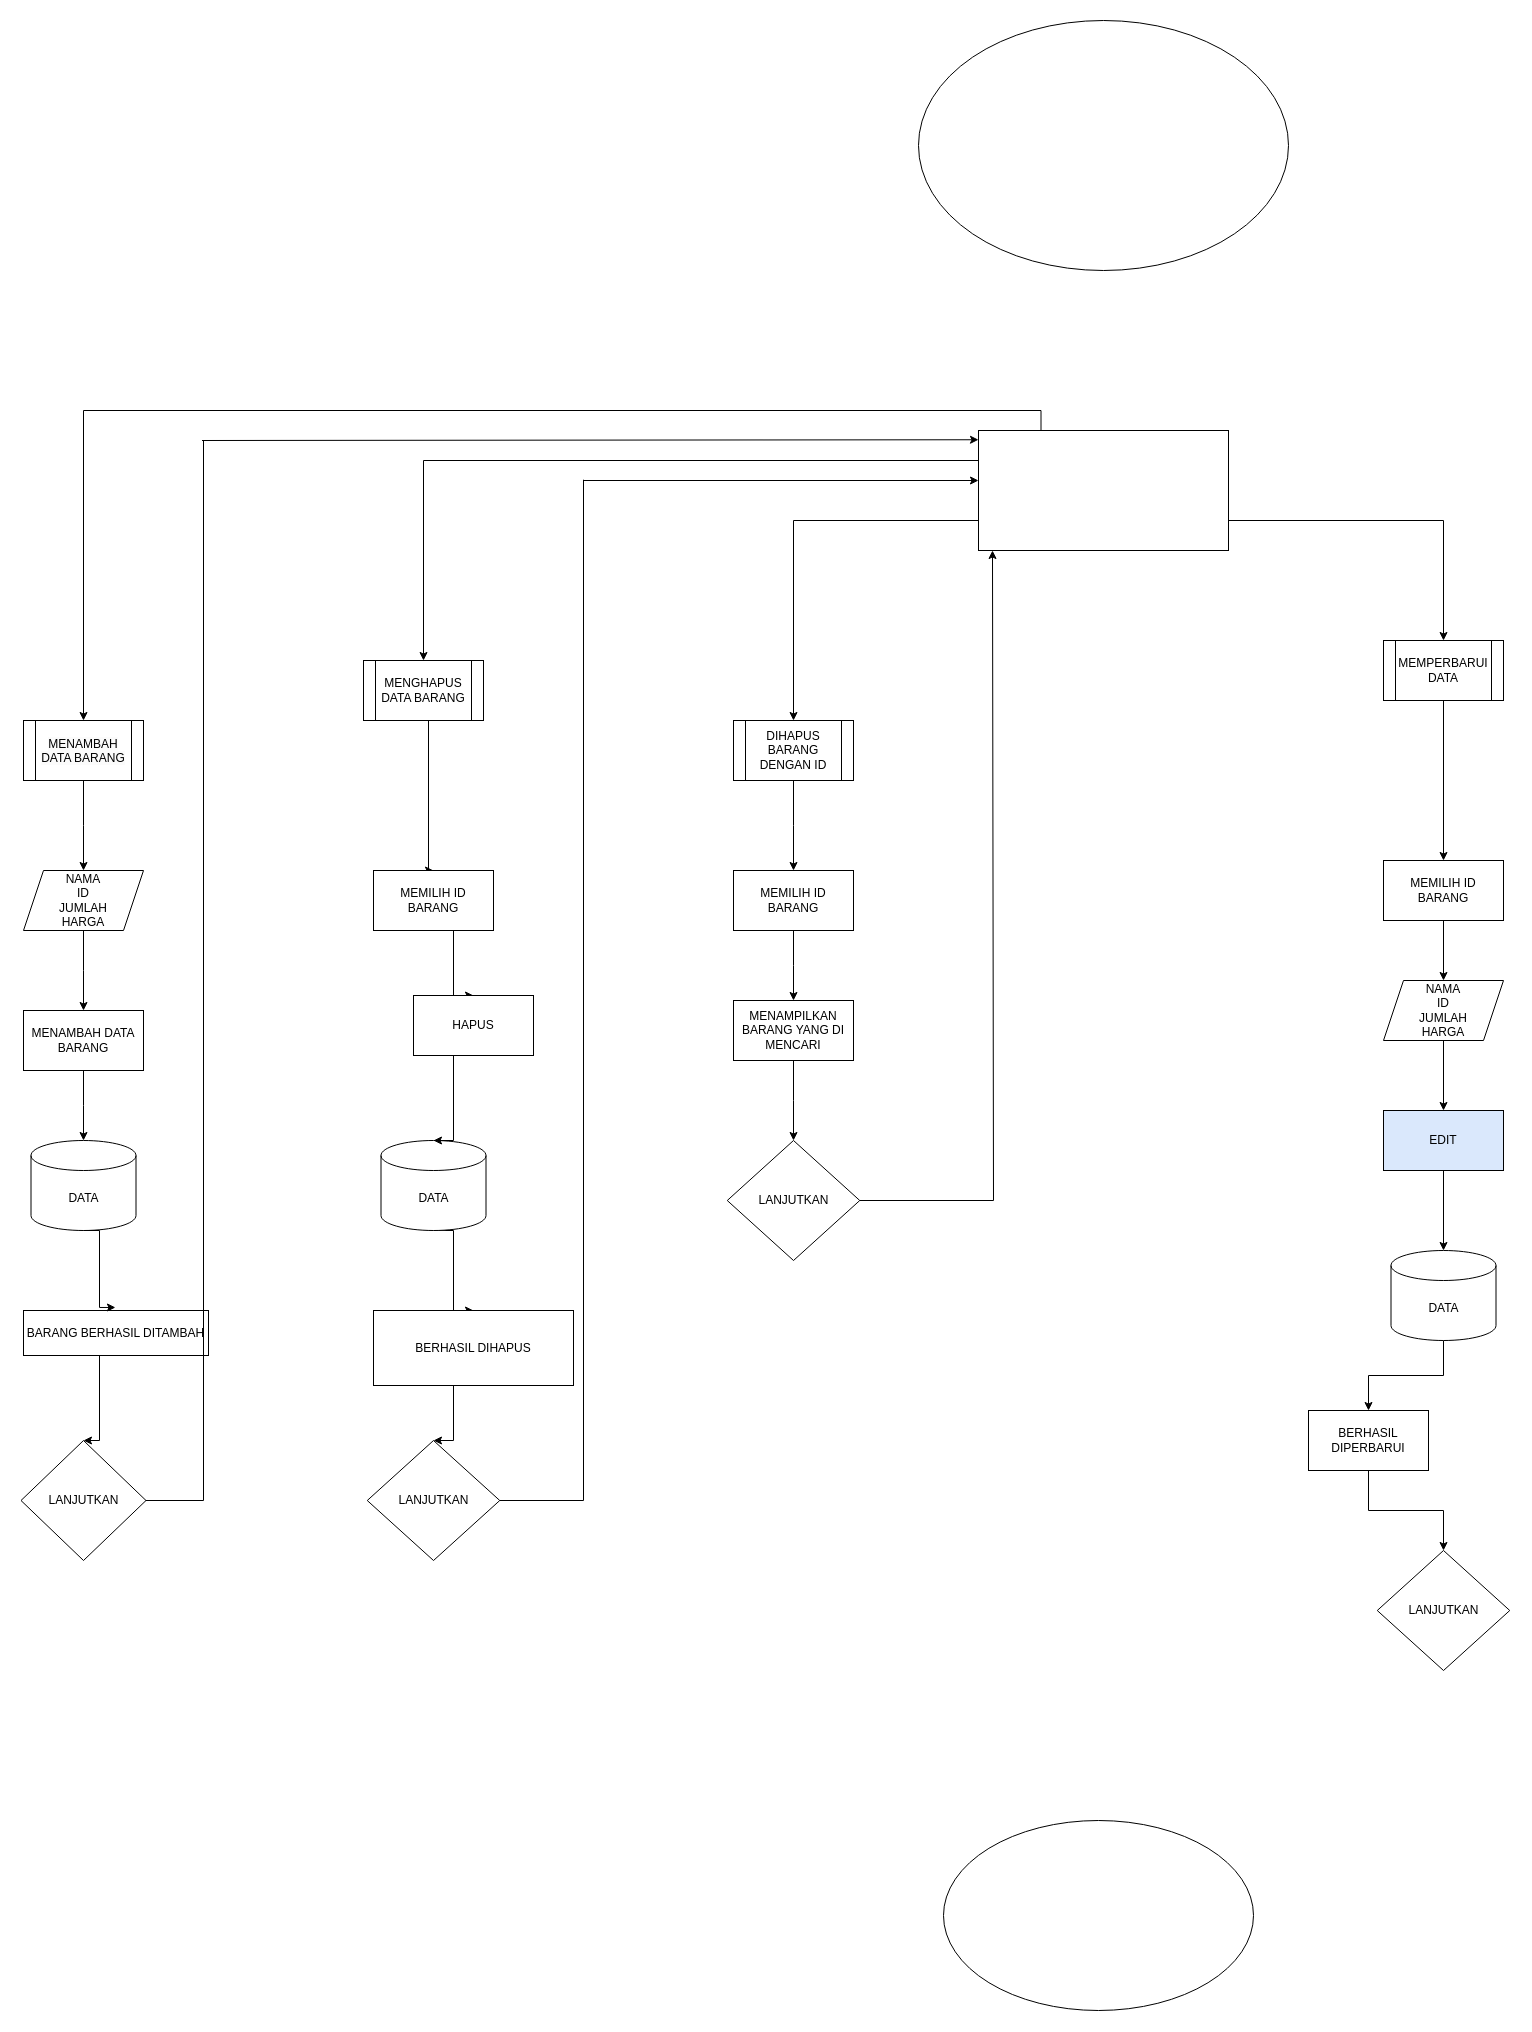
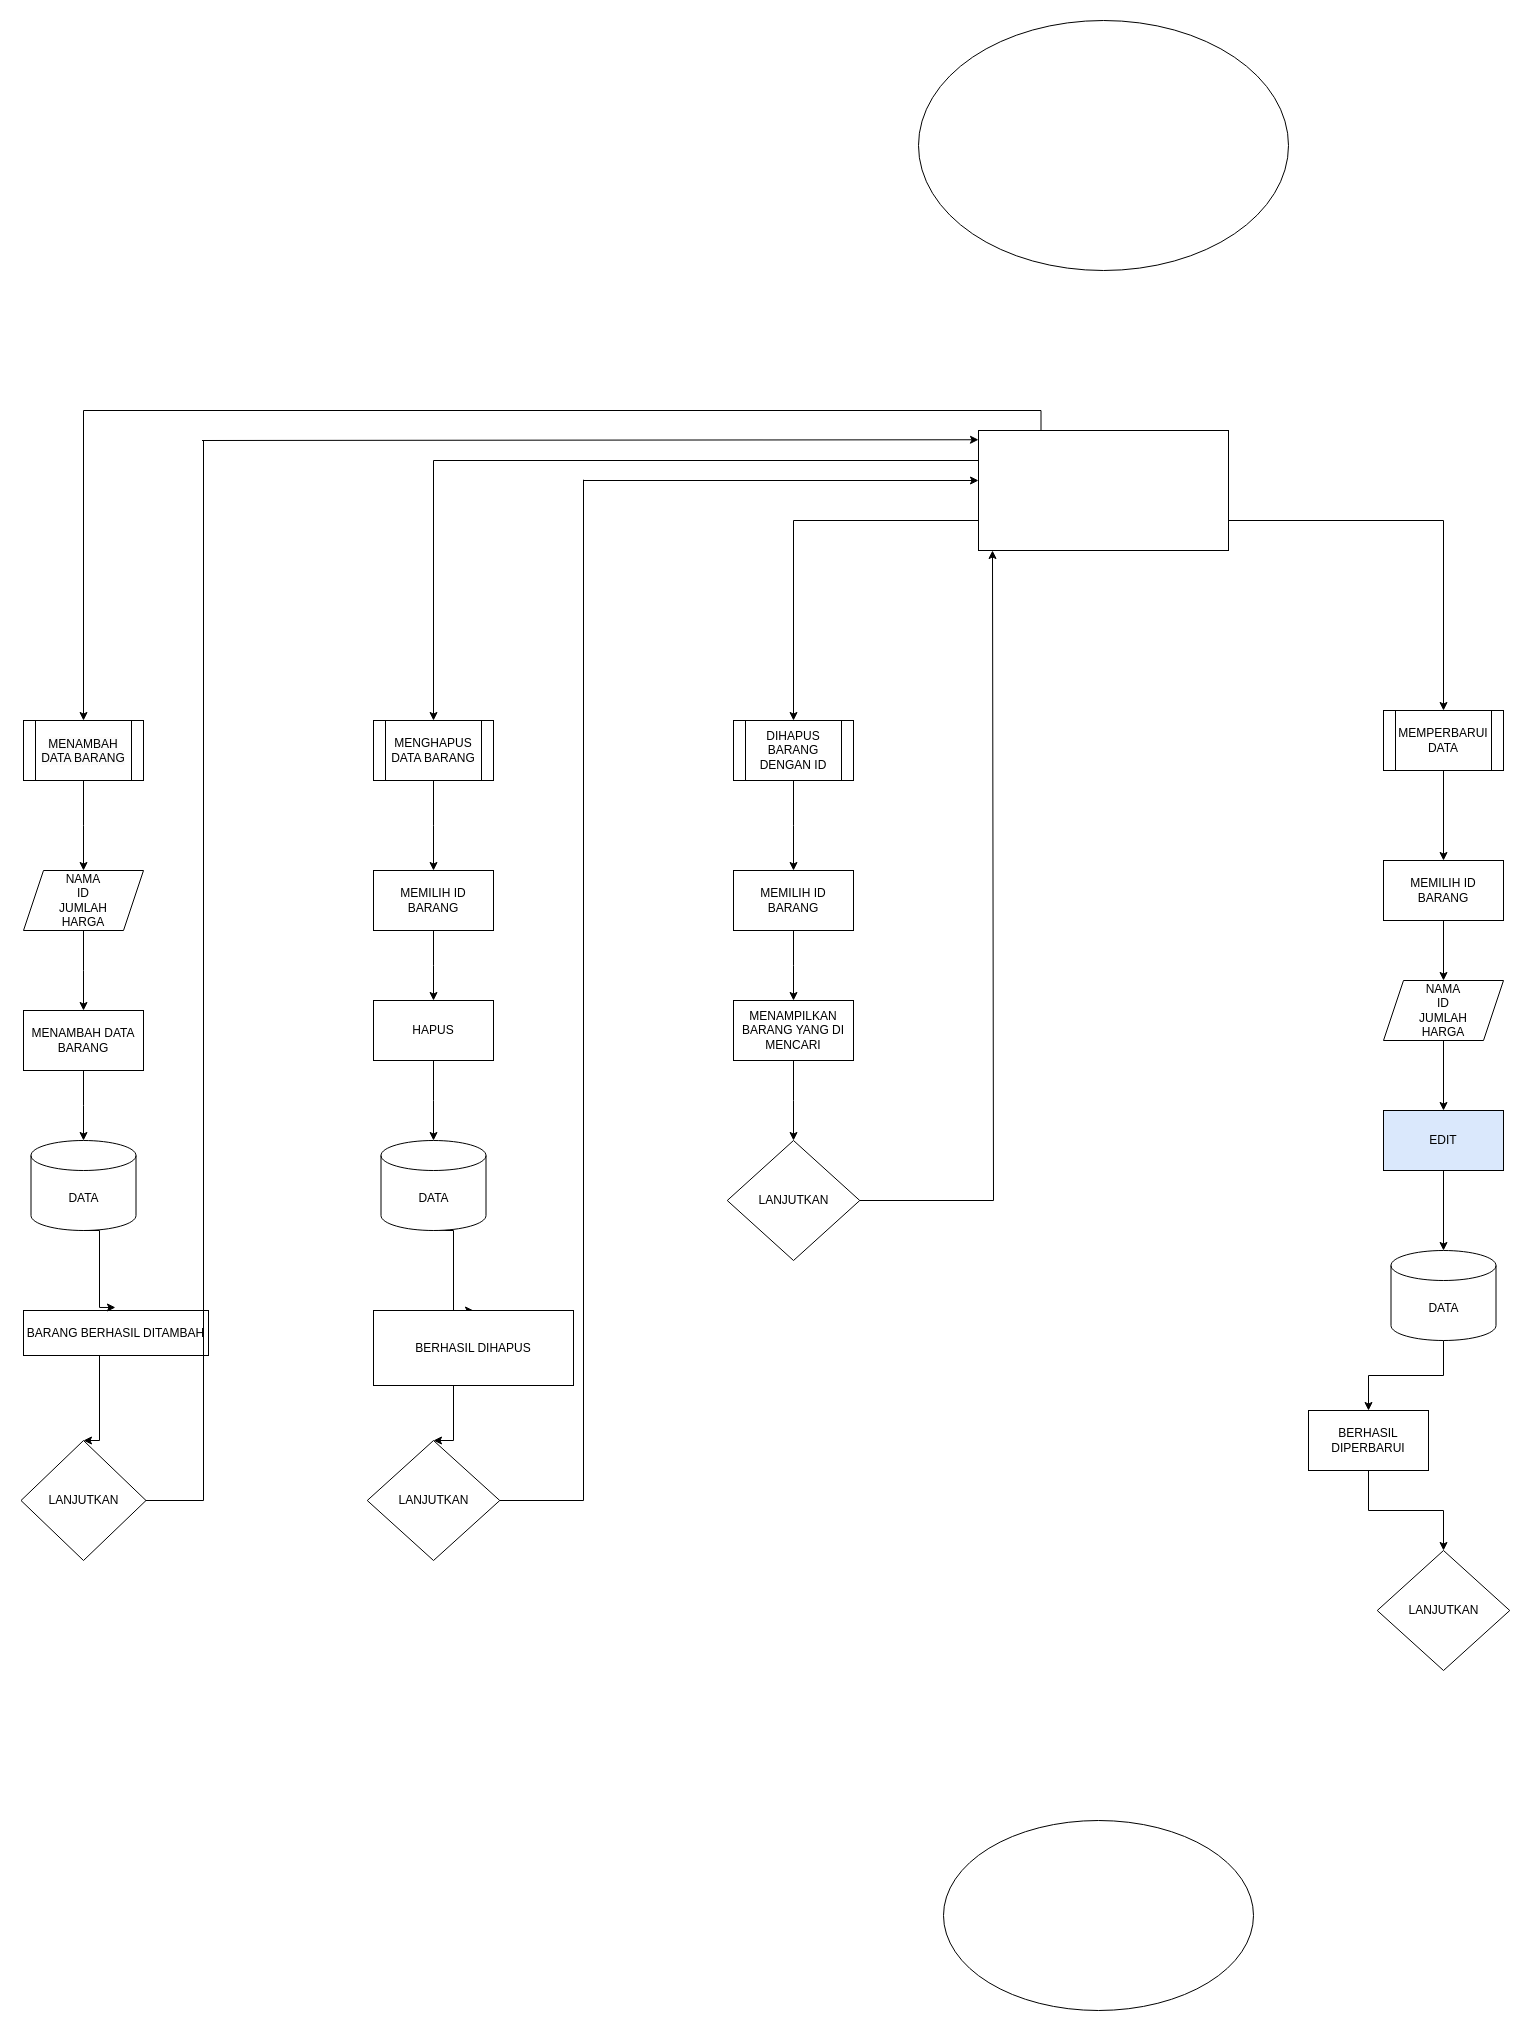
(1444, 671) -> (1444, 741)
(424, 691) -> (434, 751)
(474, 1026) -> (434, 1031)
